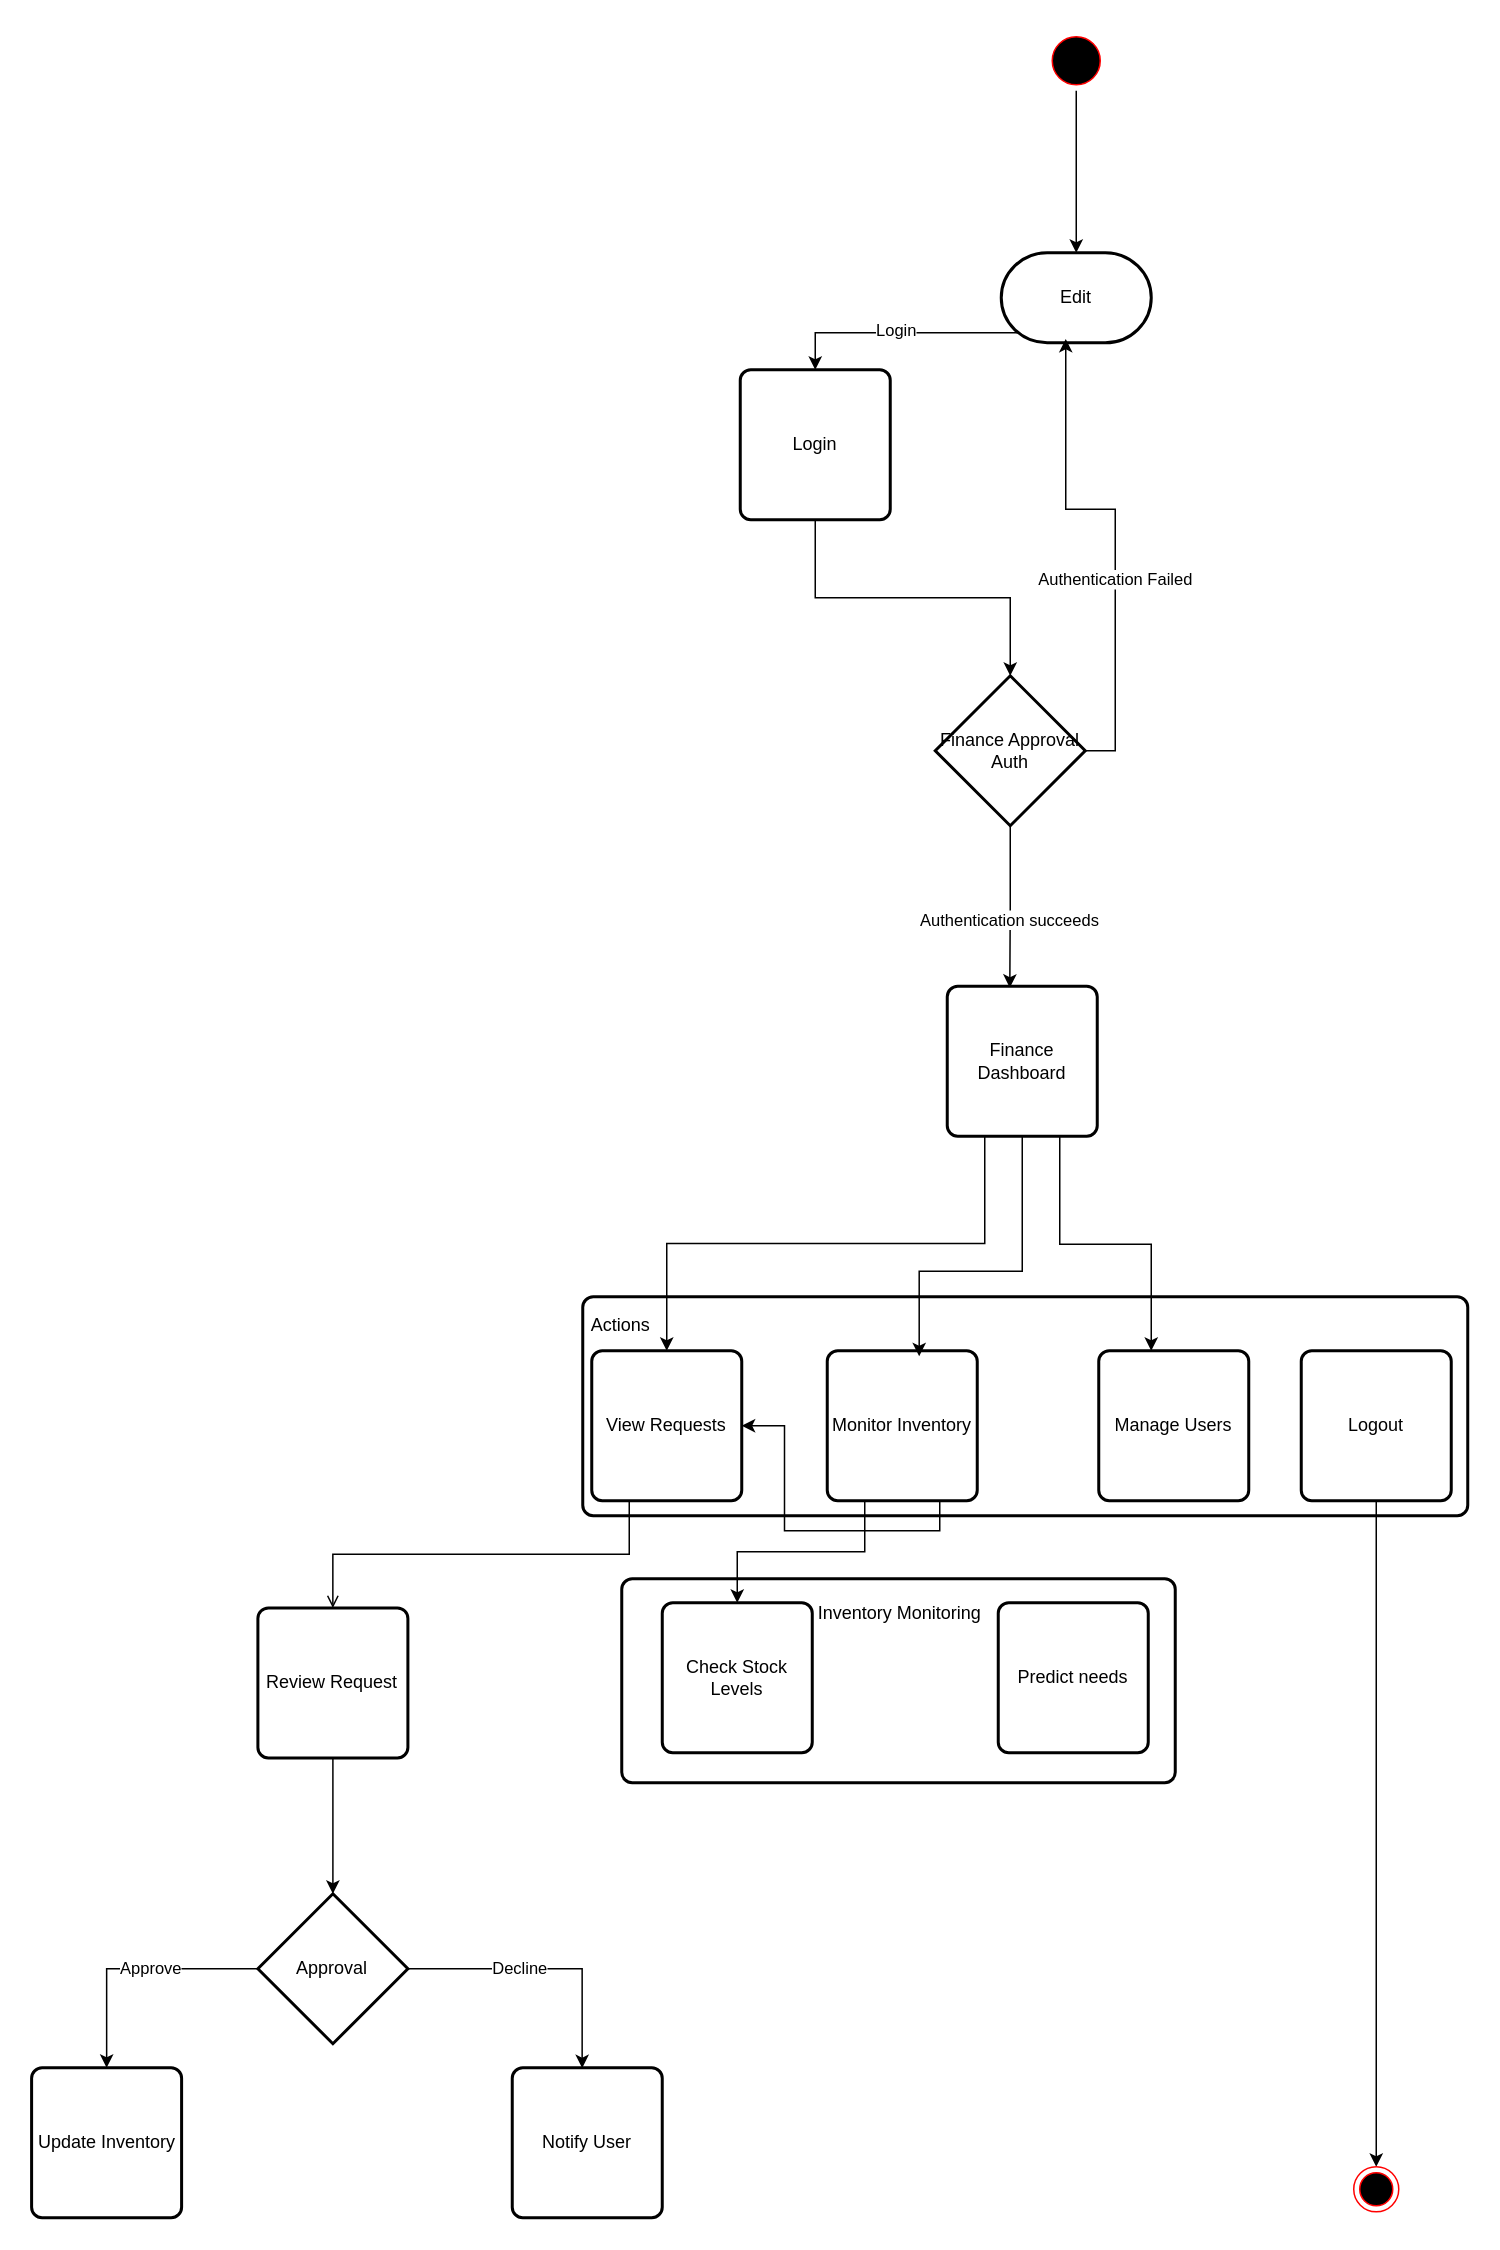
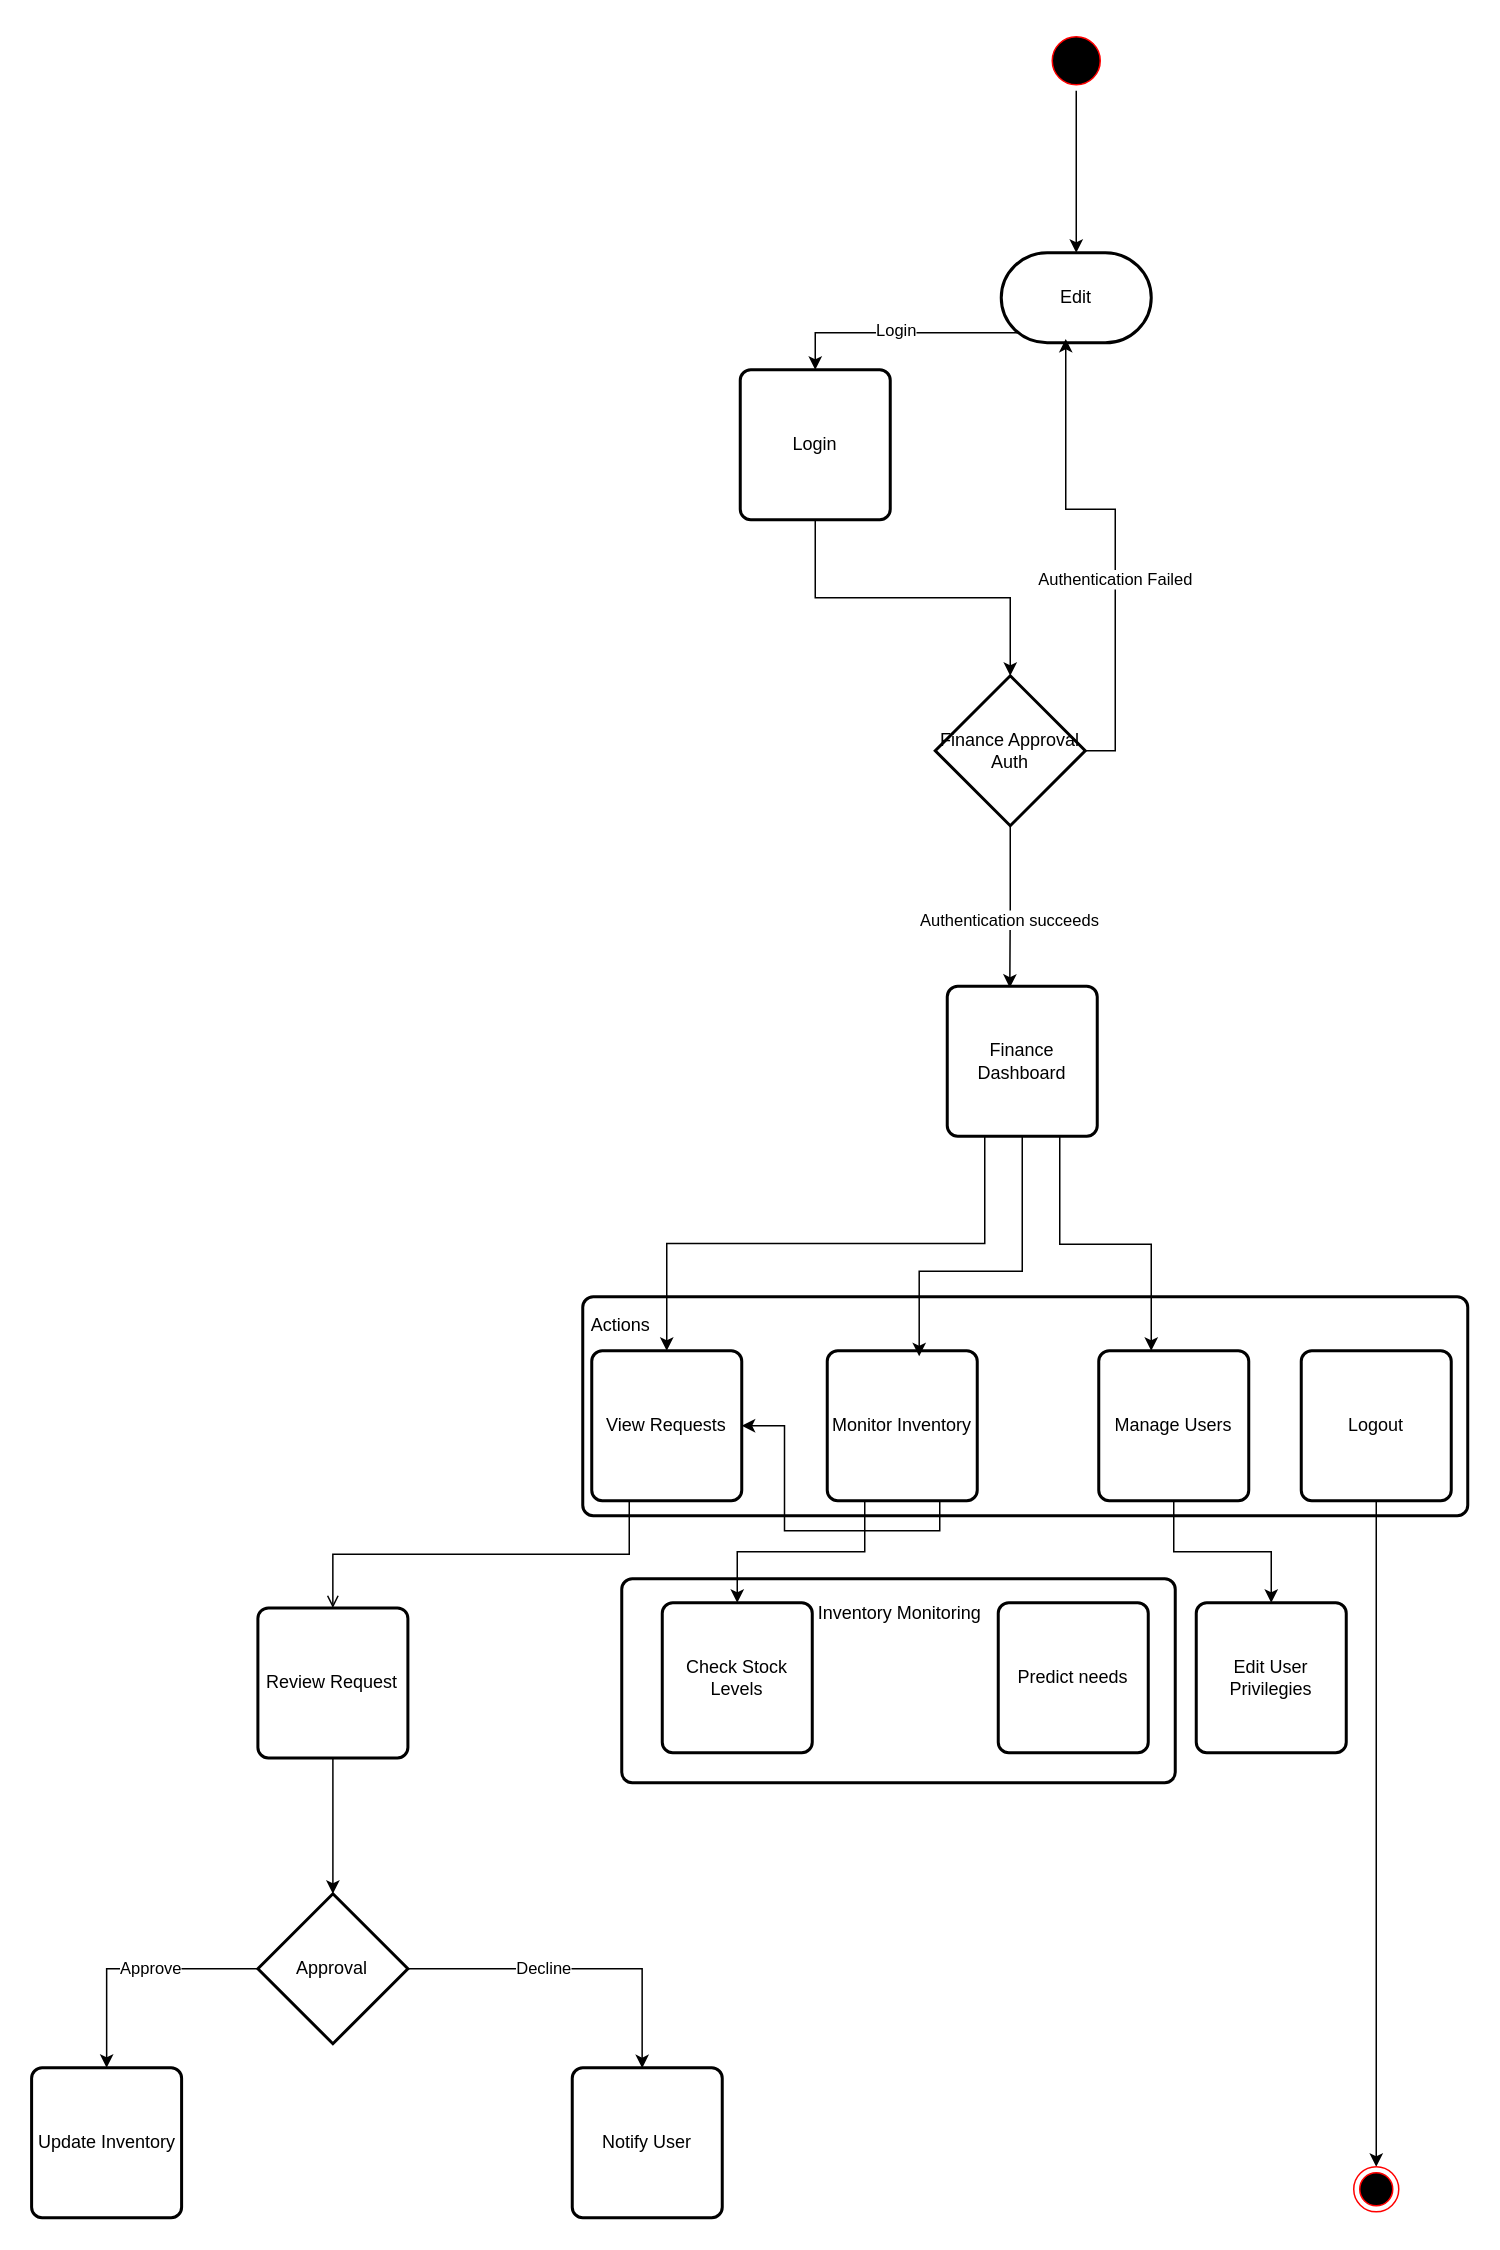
none -> (1217, 1552)
none -> (1271, 1678)
(587, 2143) -> (647, 2143)
